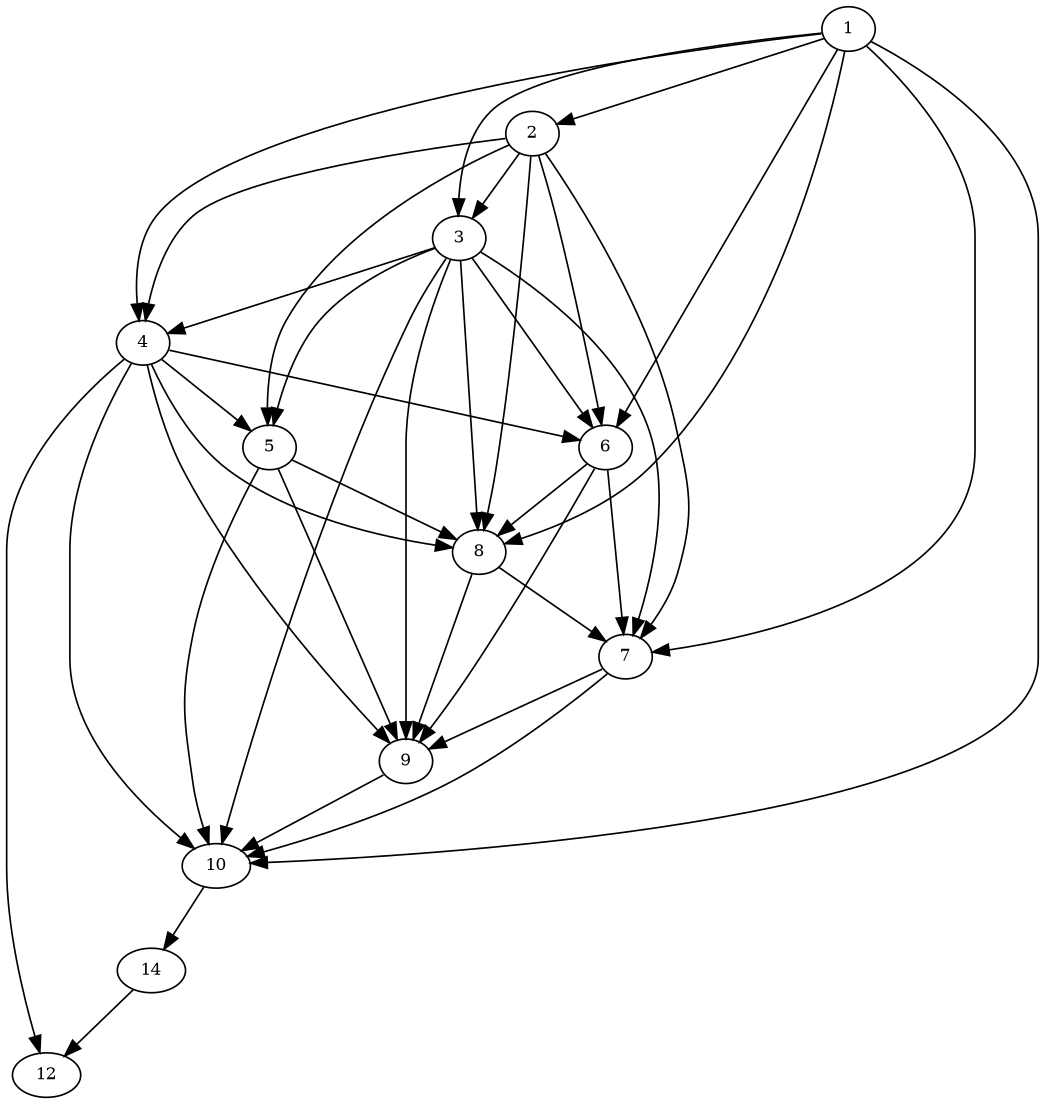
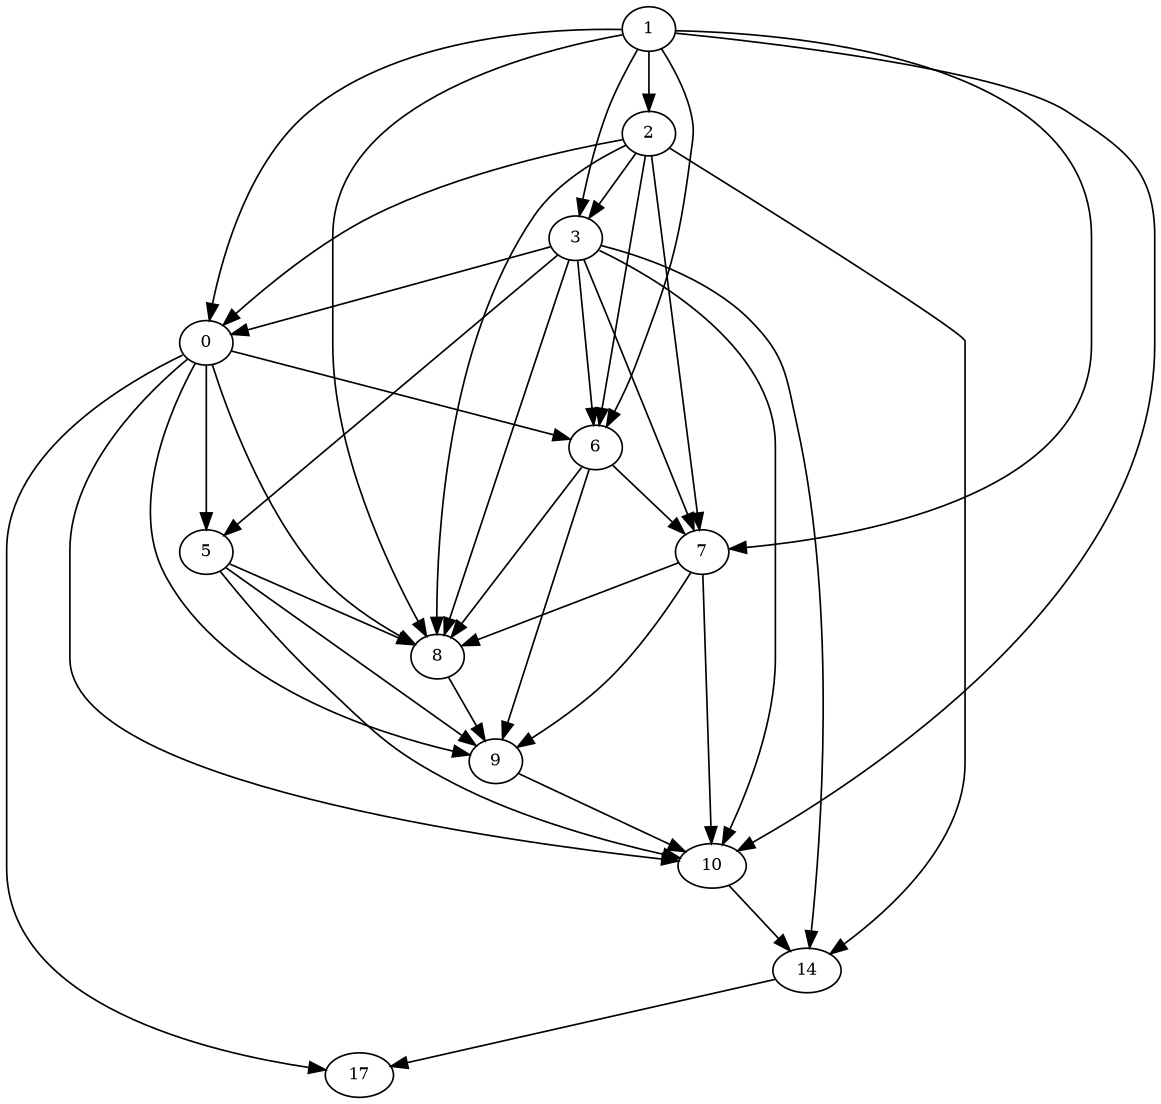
(350, 245) -> (965, 463)
(143, 343) -> (206, 343)
(406, 488) -> (812, 515)
(545, 600) -> (578, 601)
(47, 1075) -> (359, 1075)
